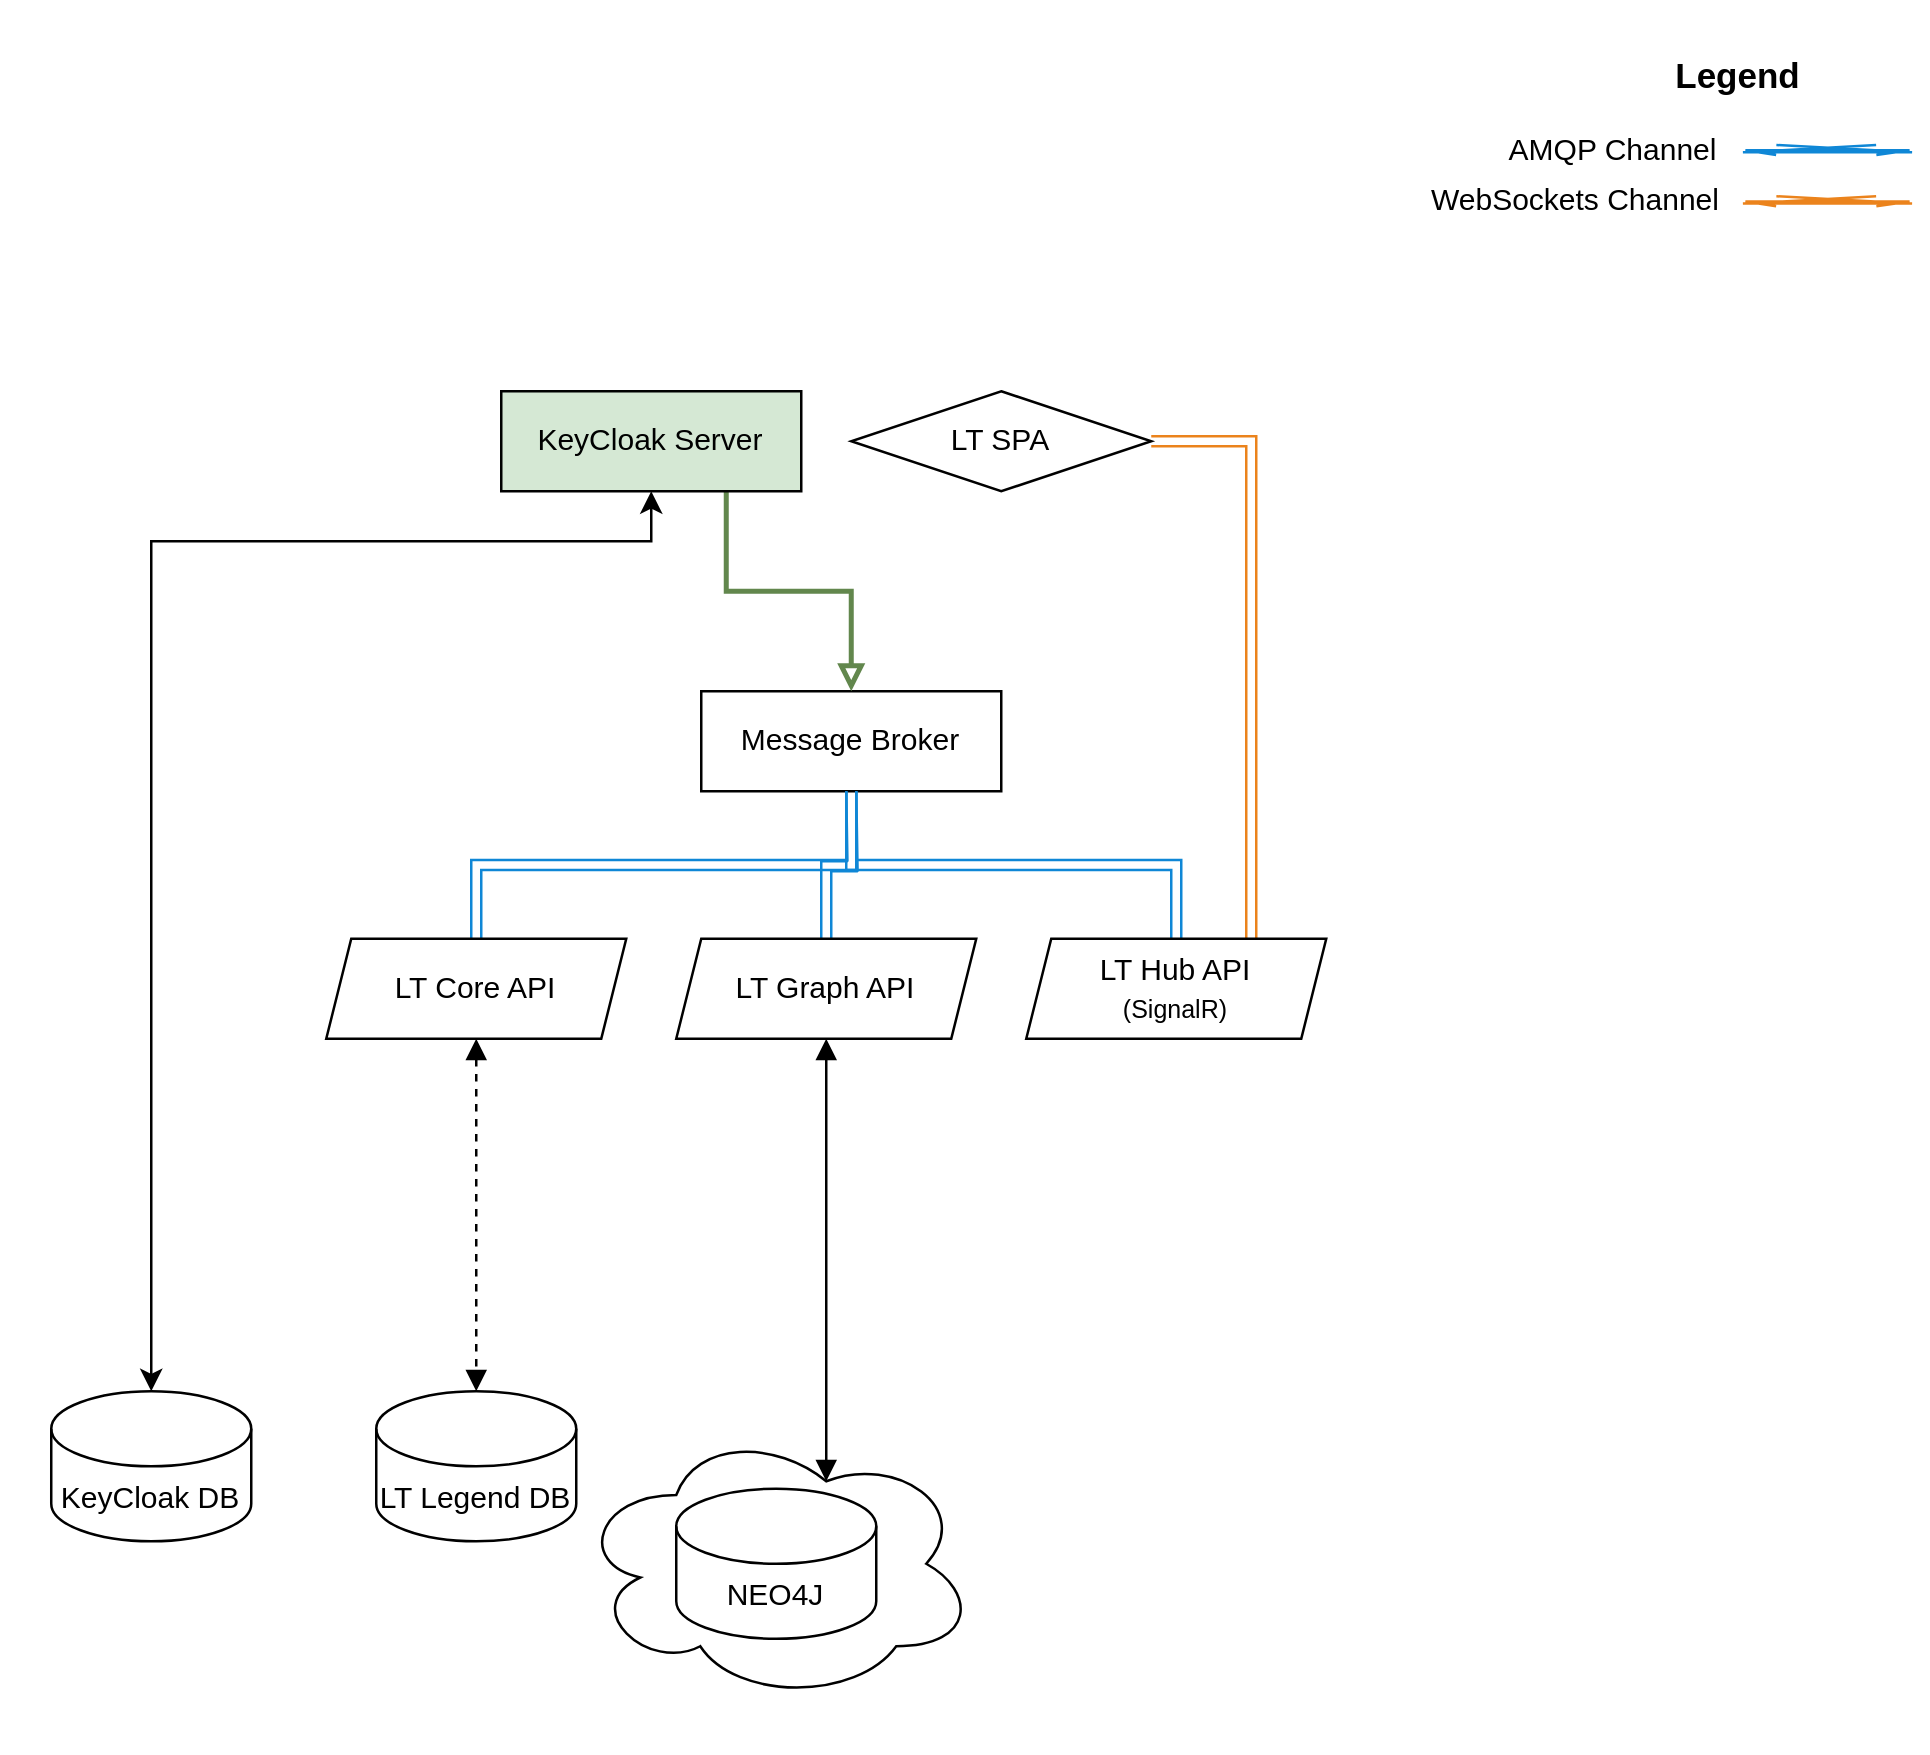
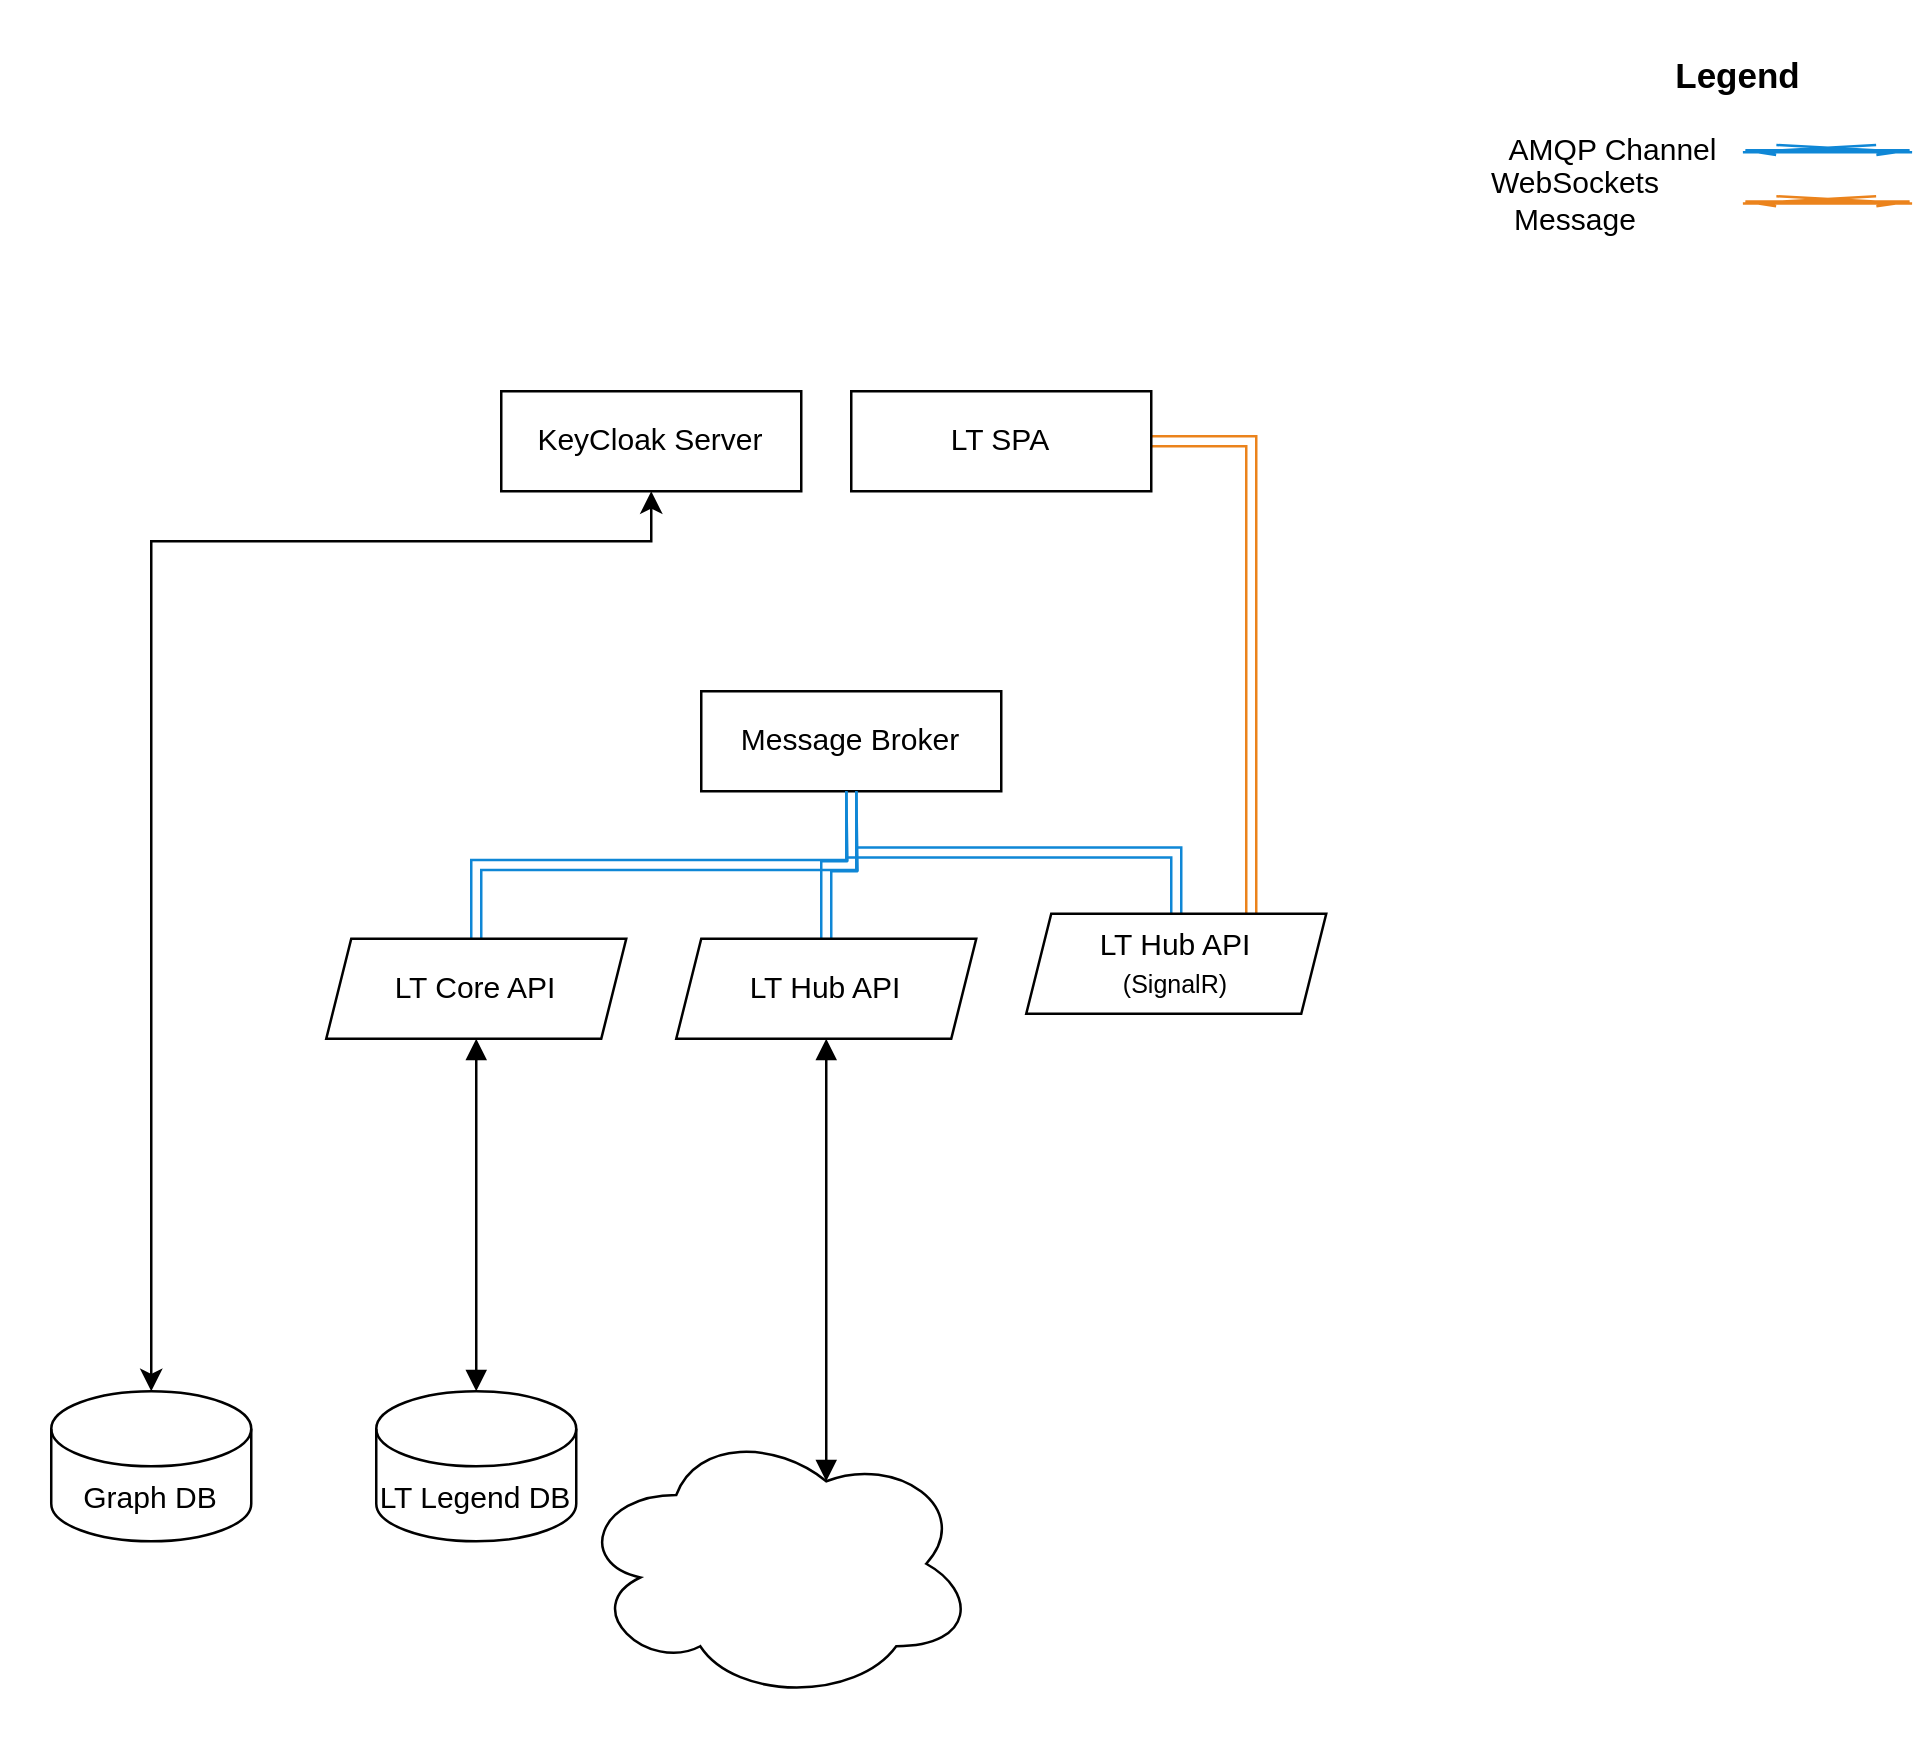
(1576, 201) -> (1576, 201)
(651, 441) -> (651, 441)
(1001, 441) -> (1001, 441)
(775, 591) -> none
(826, 989) -> (826, 989)
(1176, 989) -> (1176, 964)
(476, 1218) -> (476, 1218)
(151, 1499) -> (151, 1499)
(776, 1564) -> none
